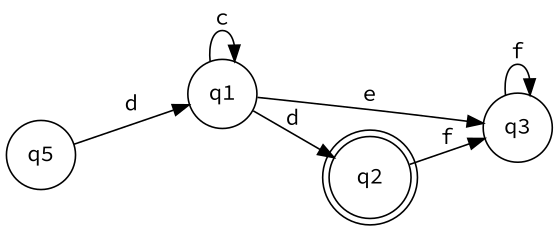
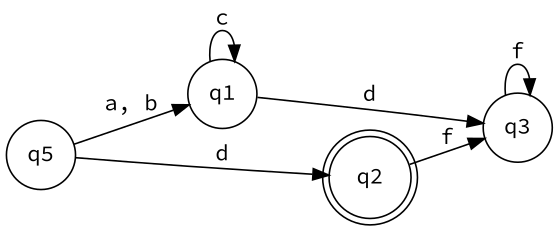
(370, 95) -> (370, 95)
(132, 104) -> (132, 104)
(287, 130) -> (194, 167)
